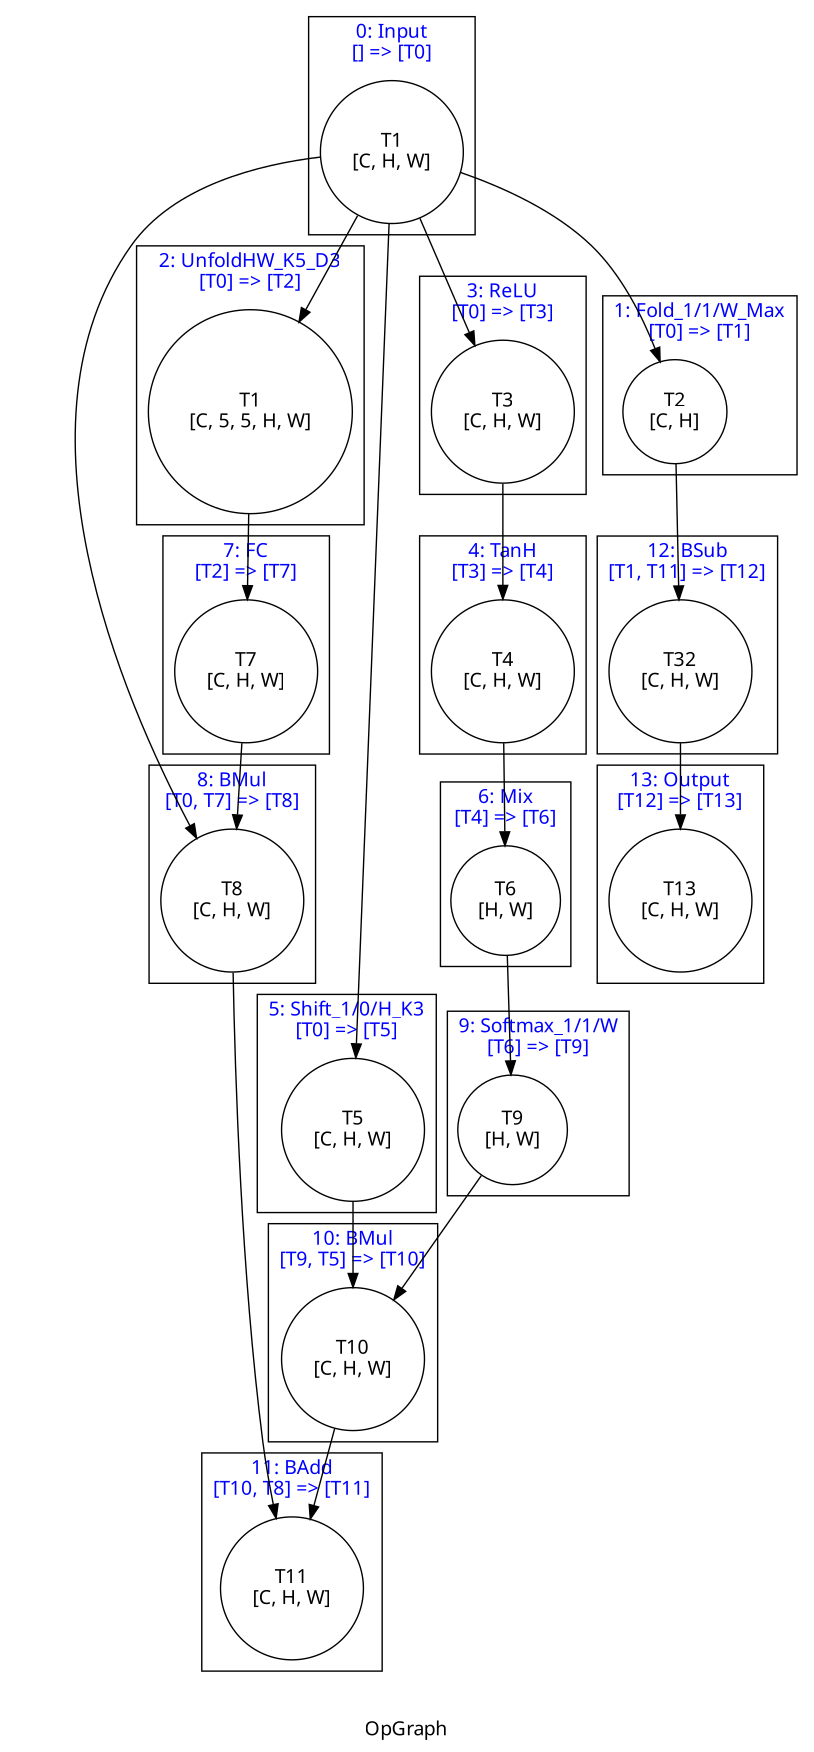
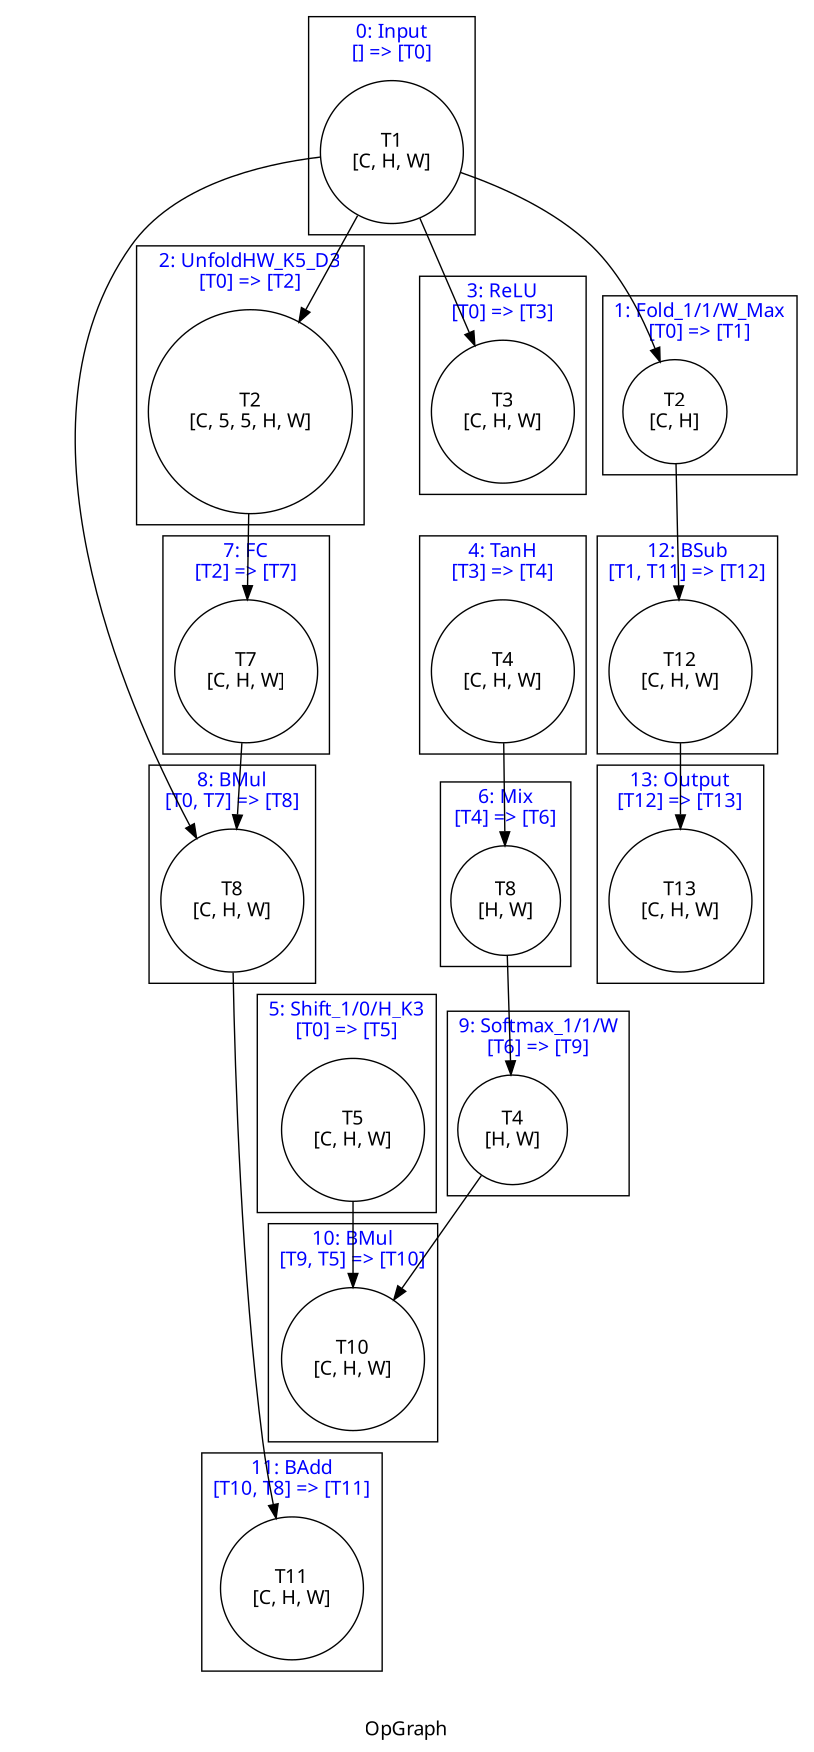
(250, 412) -> (250, 412)
(503, 527) -> none
(373, 634) -> none
(680, 671) -> (680, 671)
(506, 901) -> (506, 901)
(513, 1130) -> (513, 1130)
(324, 1467) -> none
